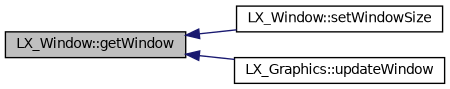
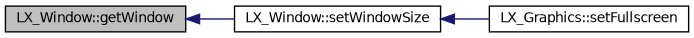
none -> (589, 19)
(340, 70) -> none
